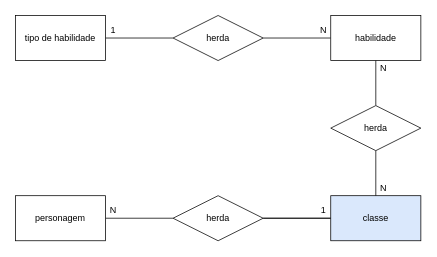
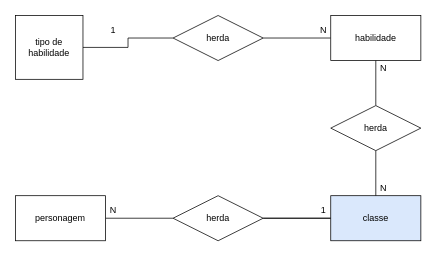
(60, 38) -> (49, 47)
